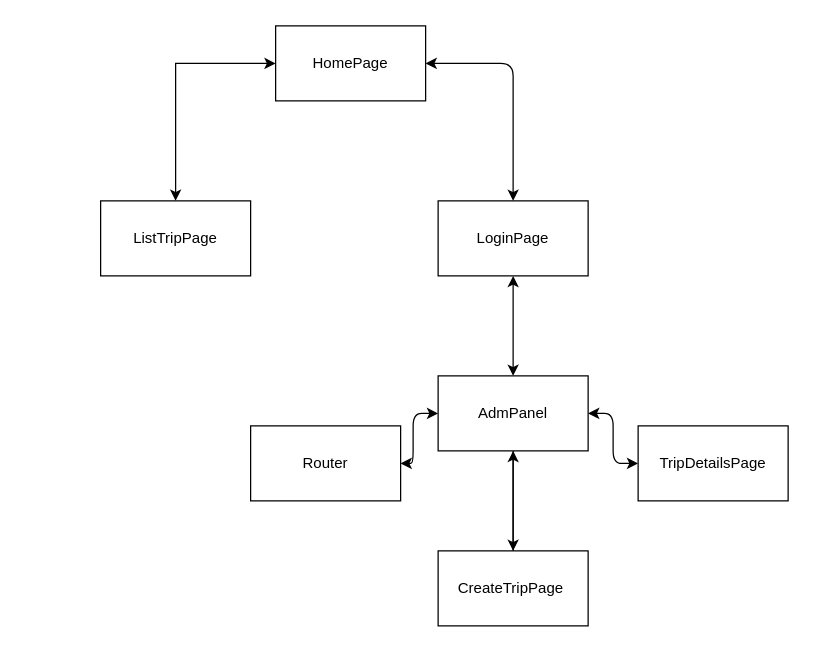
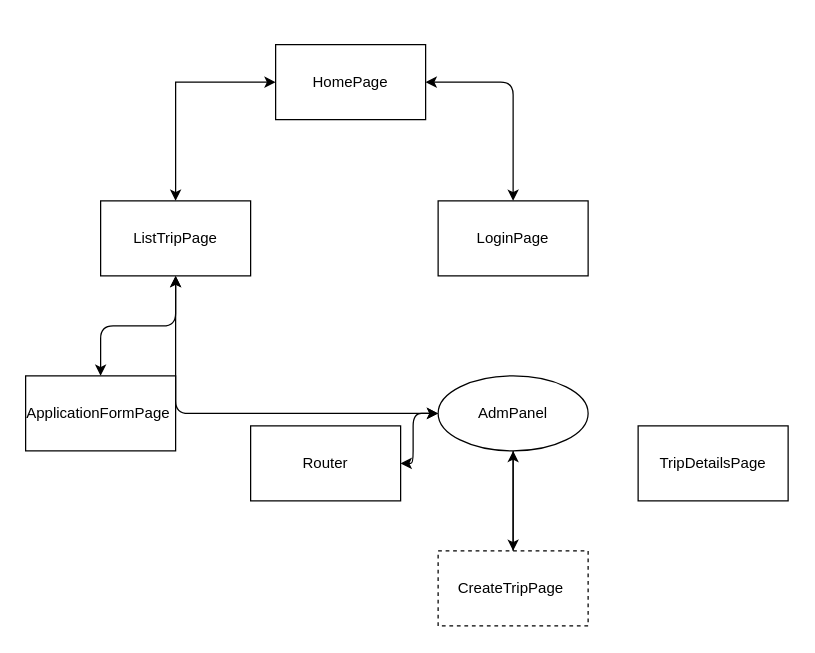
(351, 63) -> (351, 82)
none -> (120, 326)
(513, 326) -> none
none -> (101, 413)
(513, 413) -> (513, 413)
(613, 438) -> (254, 413)
(513, 588) -> (513, 588)
